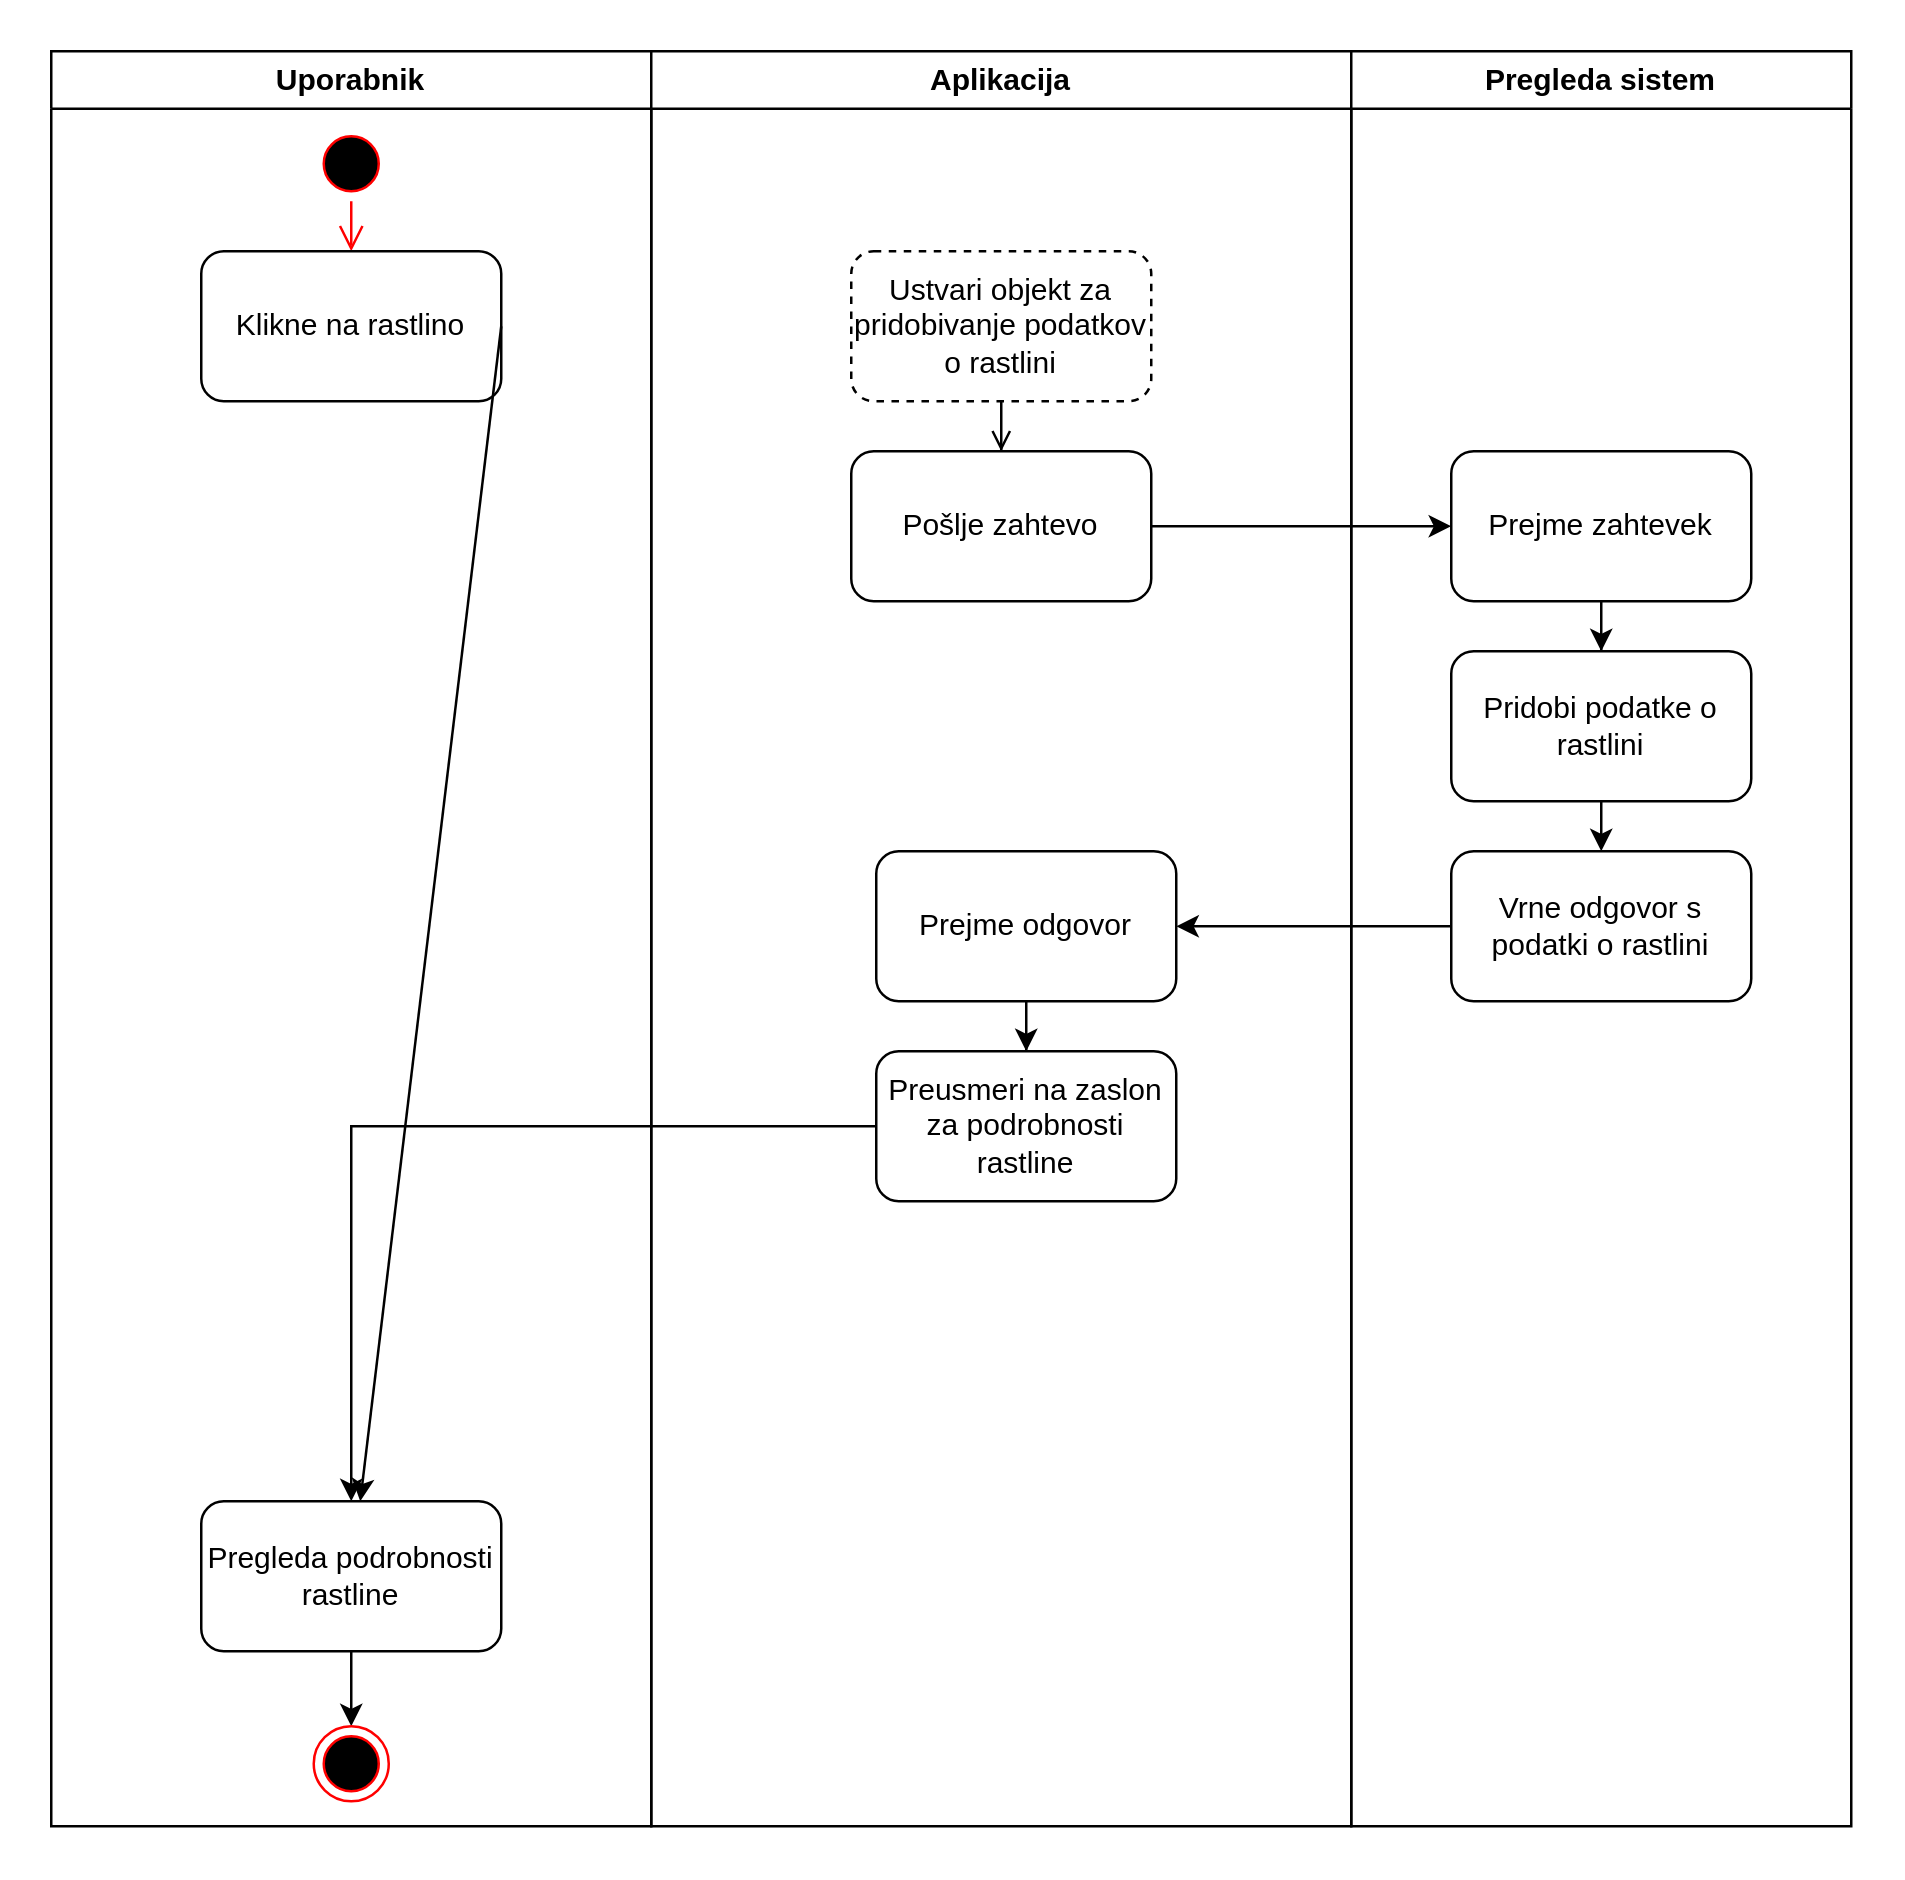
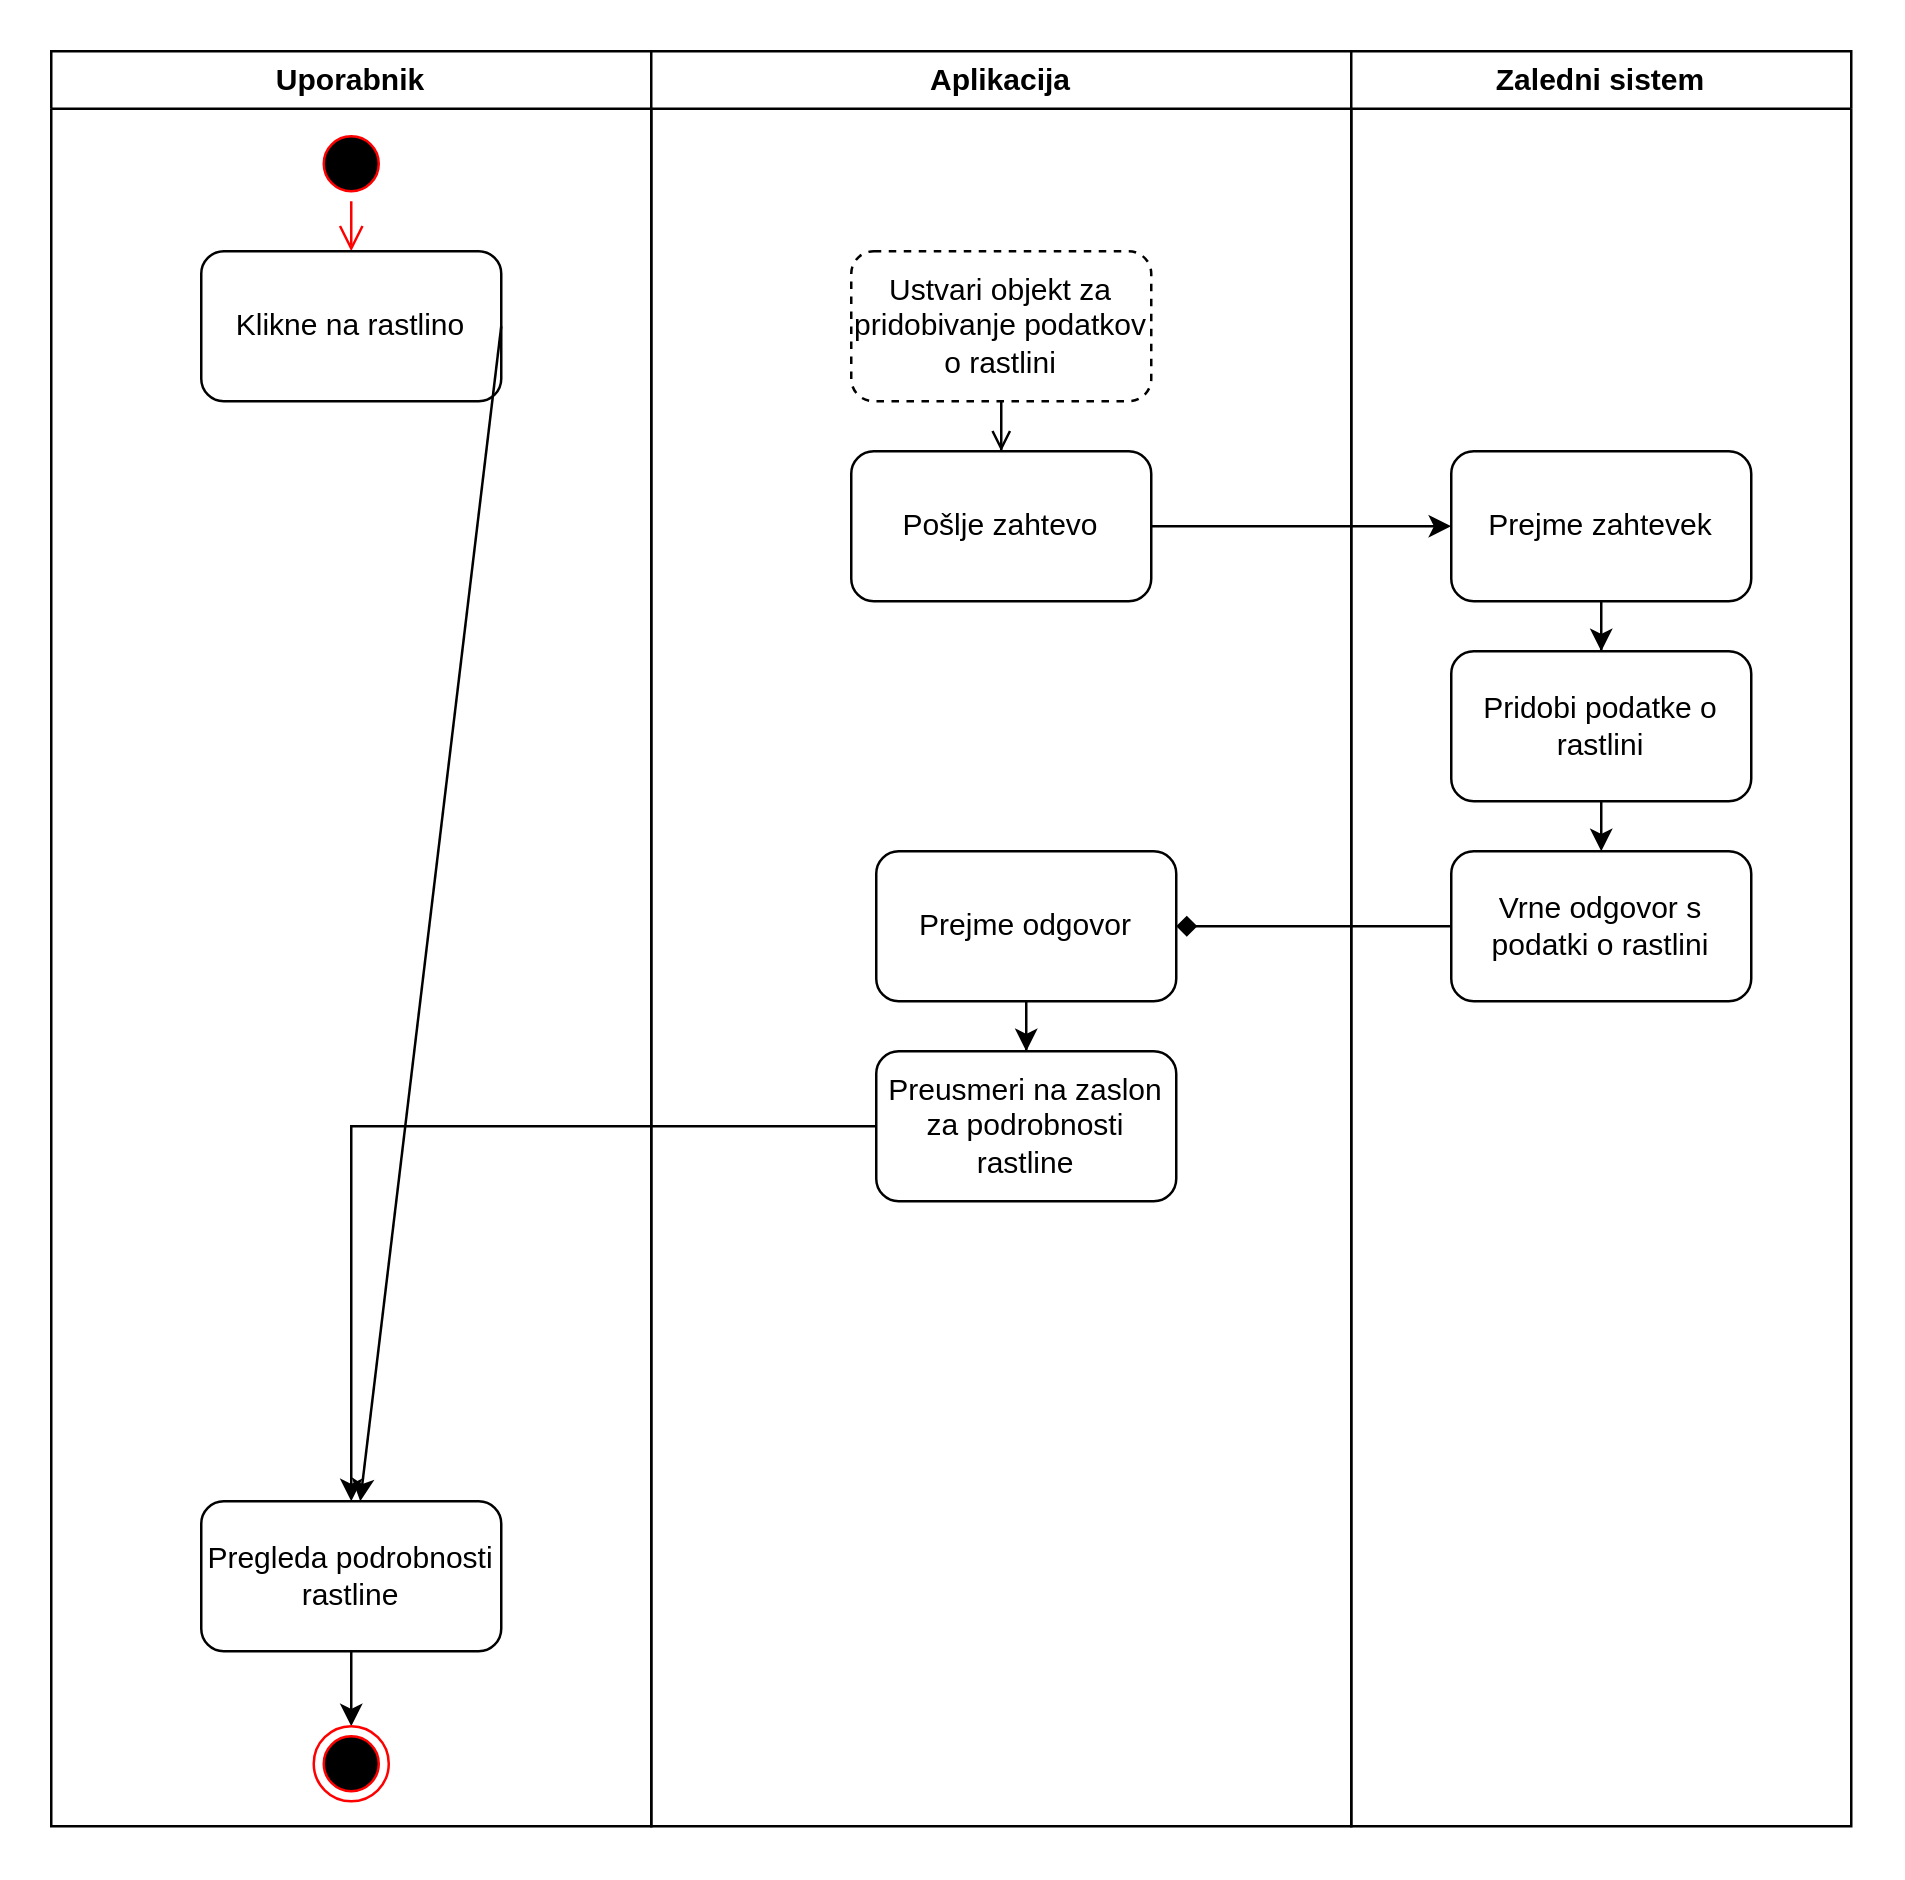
(1601, 81) -> (1601, 81)
(1195, 926) -> (1197, 926)
